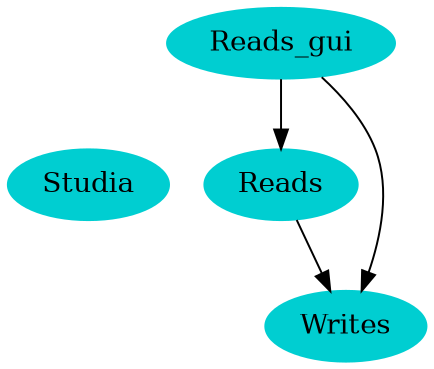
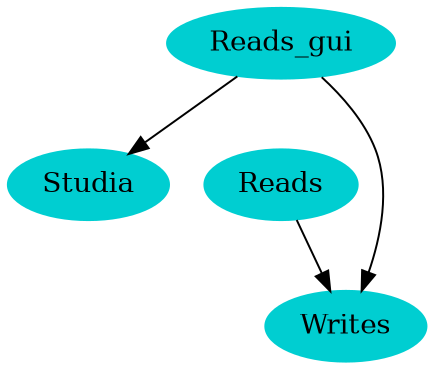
(281, 104) -> (191, 109)
